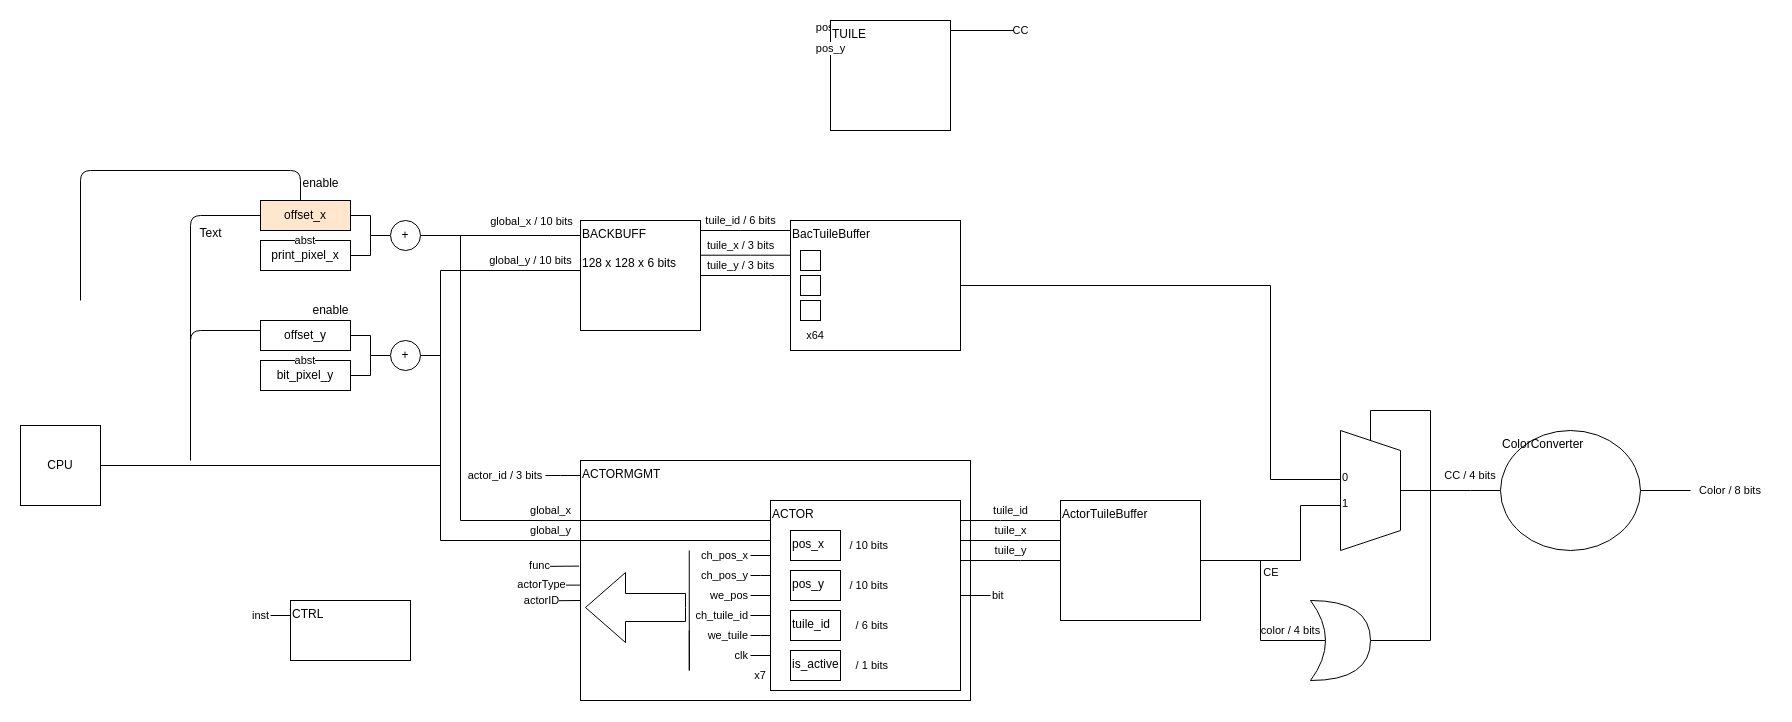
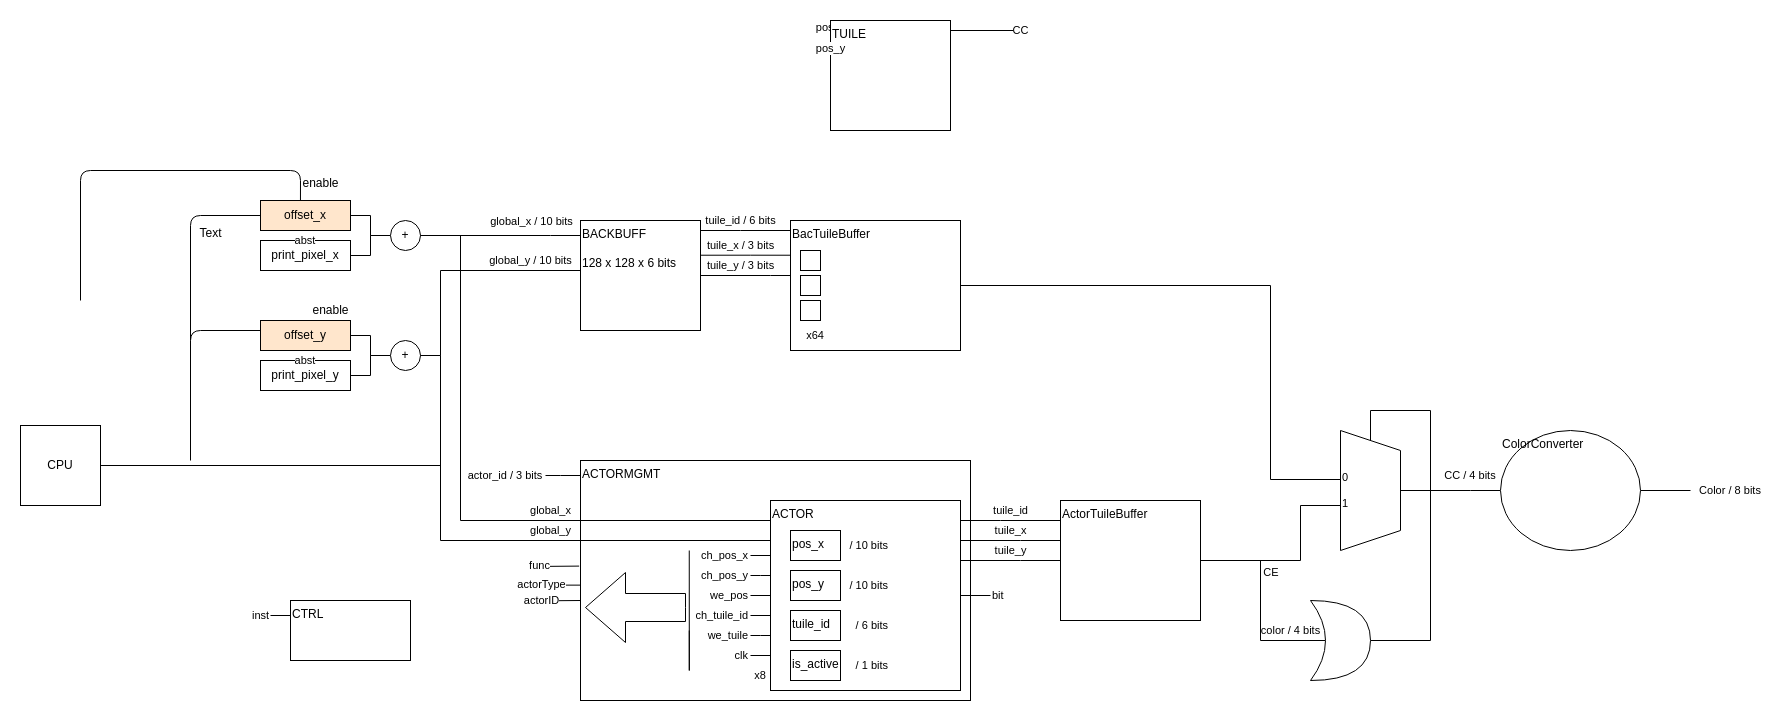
(306, 336) -> (306, 336)
(306, 376) -> (306, 376)
(761, 676) -> (761, 676)
